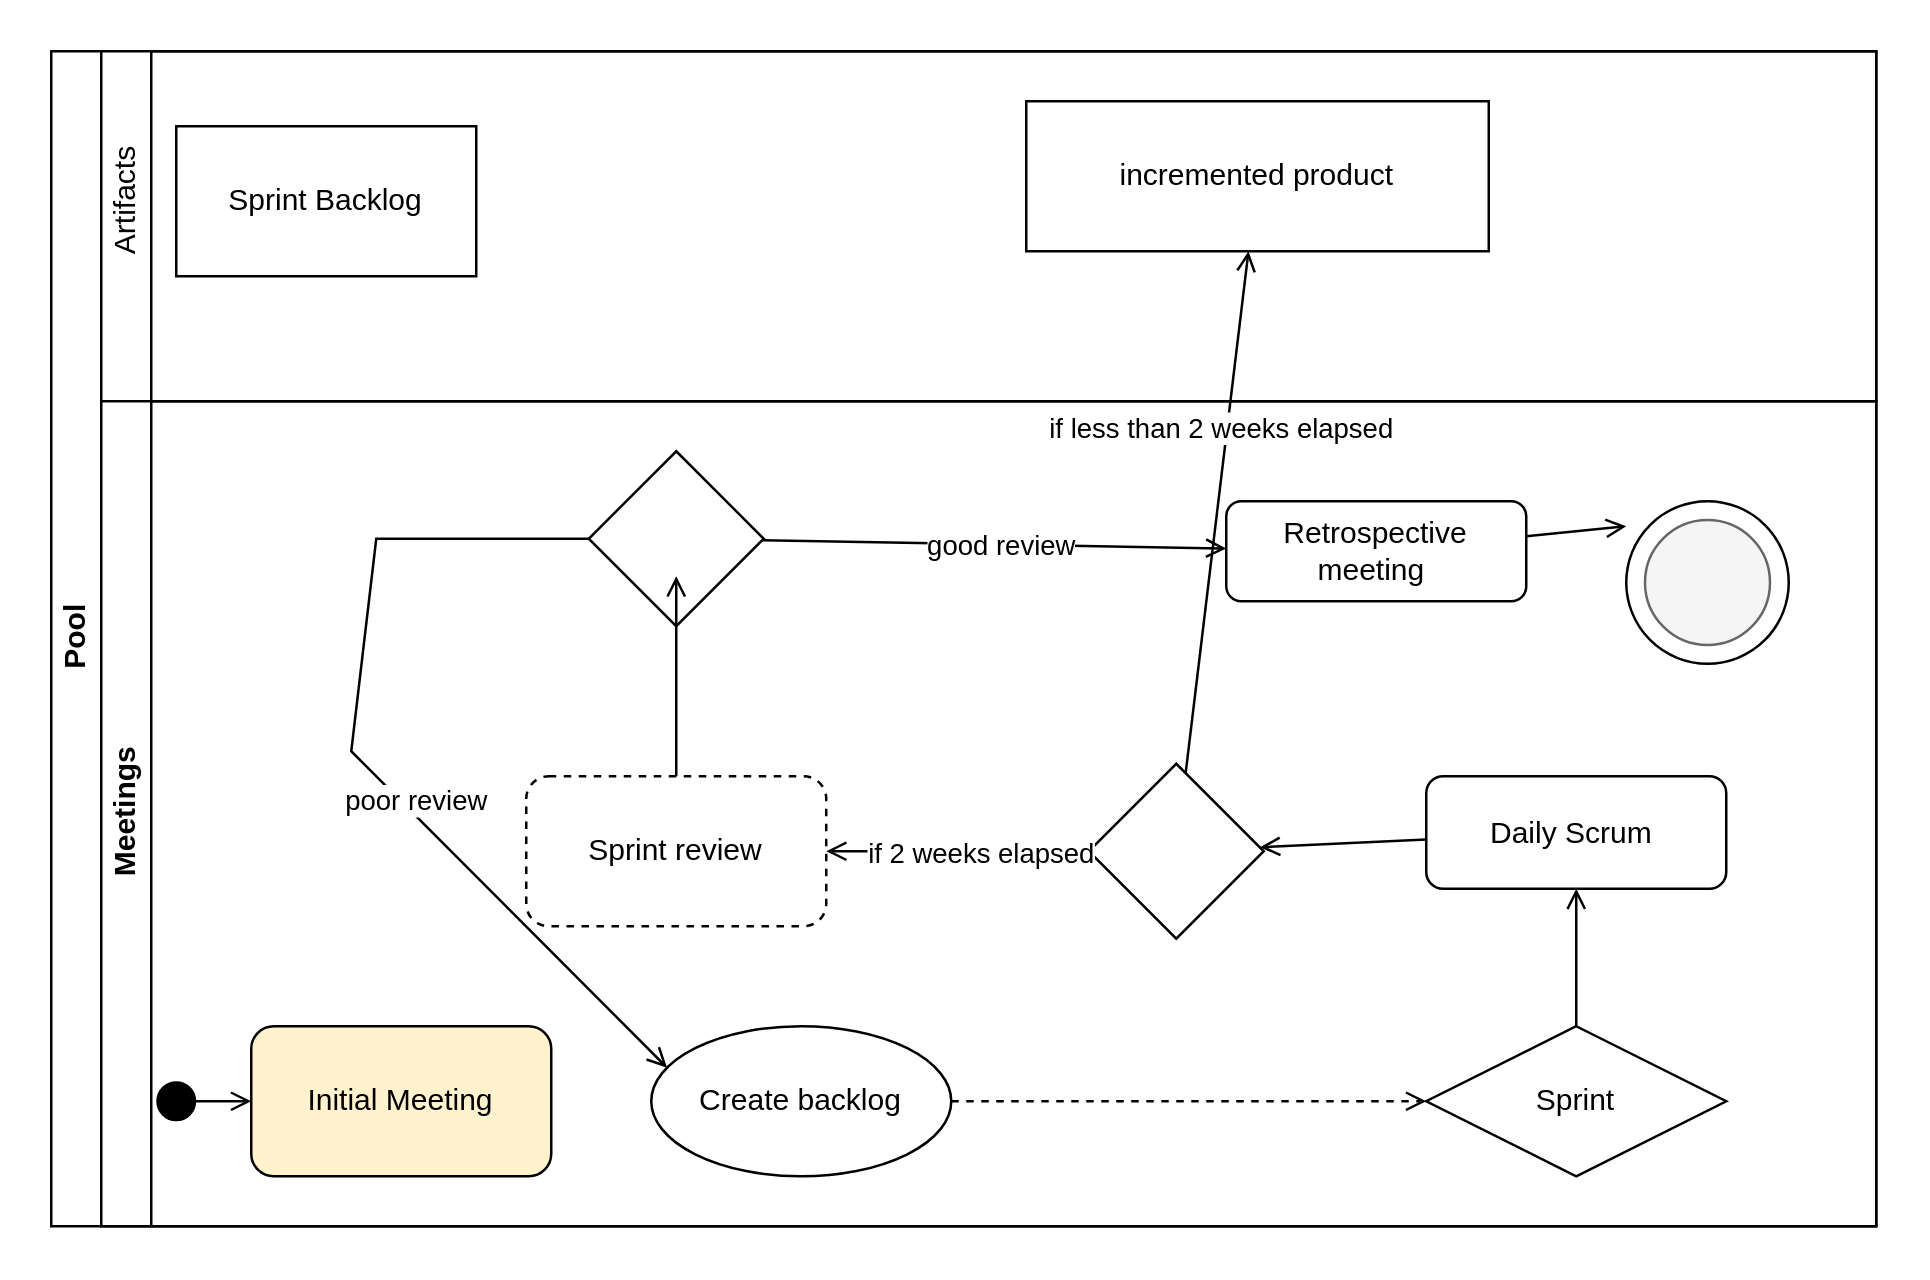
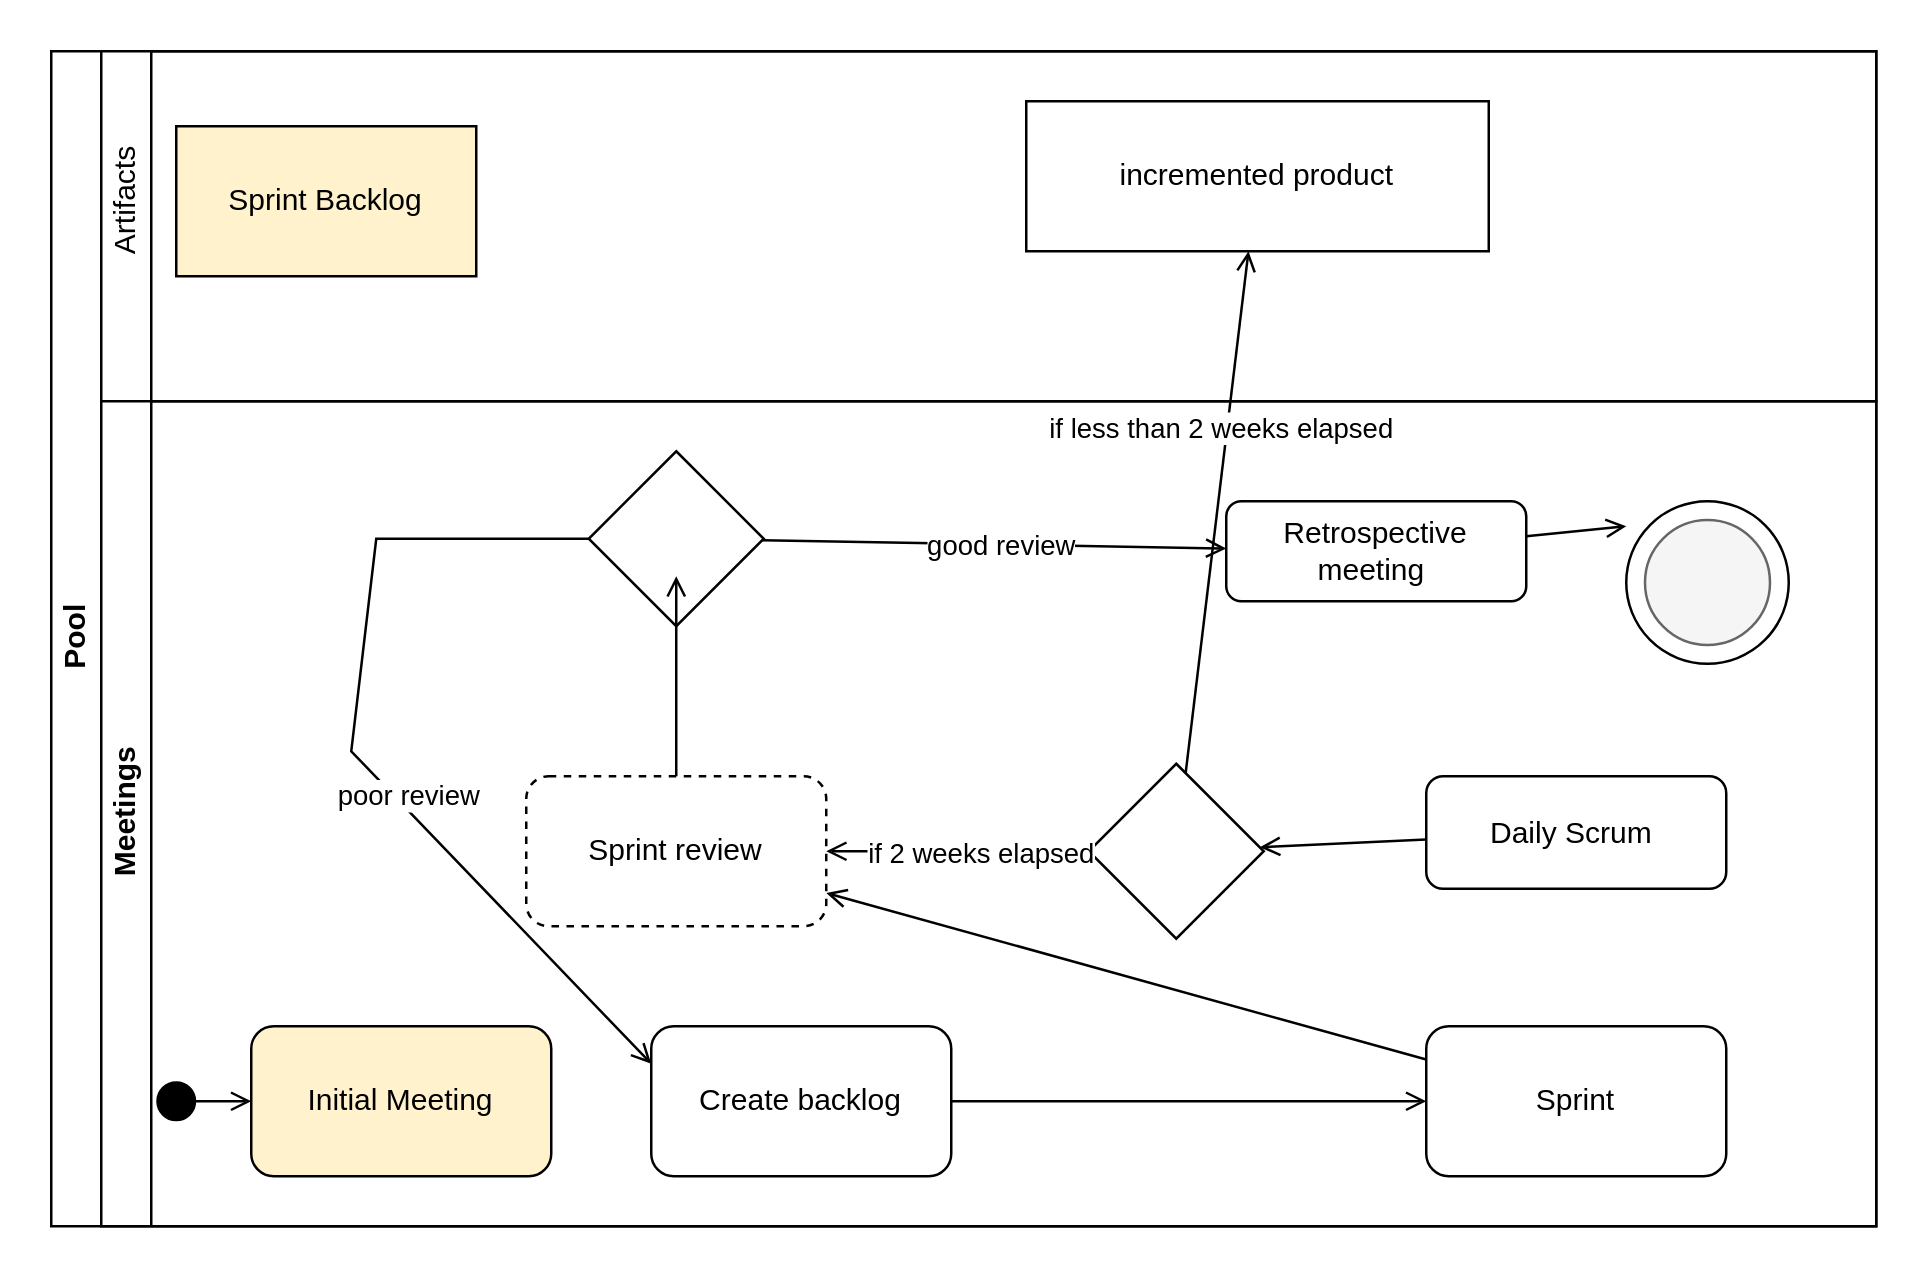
(326, 201) -> (326, 201)
(1576, 961) -> (1129, 977)
(801, 1101) -> (801, 1101)
(1186, 1101) -> (1186, 1101)
(1576, 1101) -> (1576, 1101)
